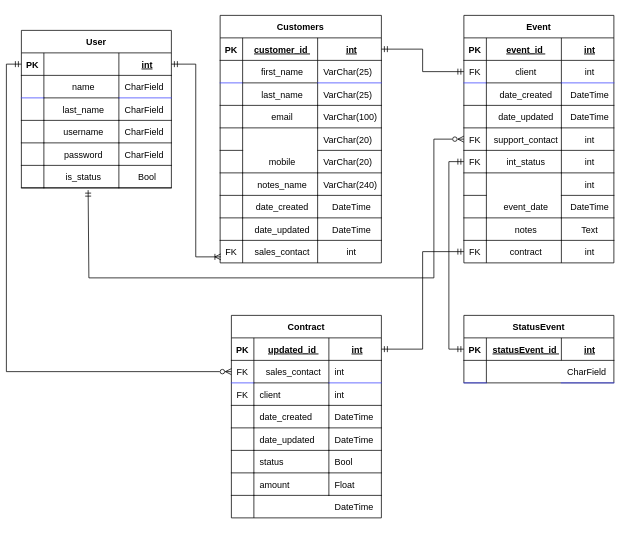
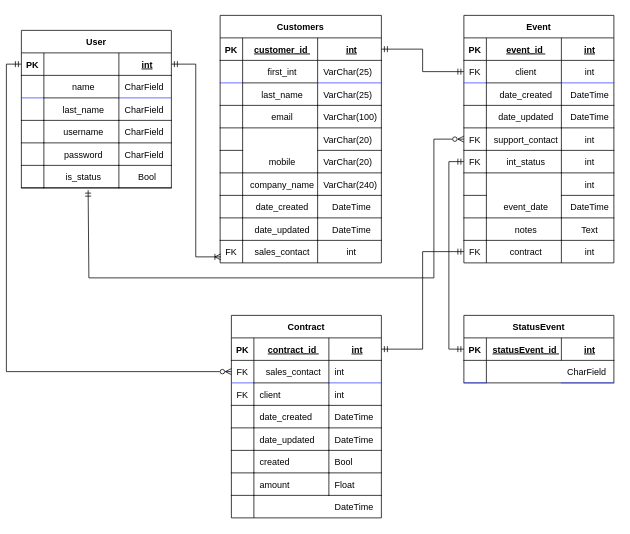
(282, 72) -> (282, 72)
(282, 185) -> (282, 185)
(293, 350) -> (293, 350)
(275, 462) -> (277, 462)
